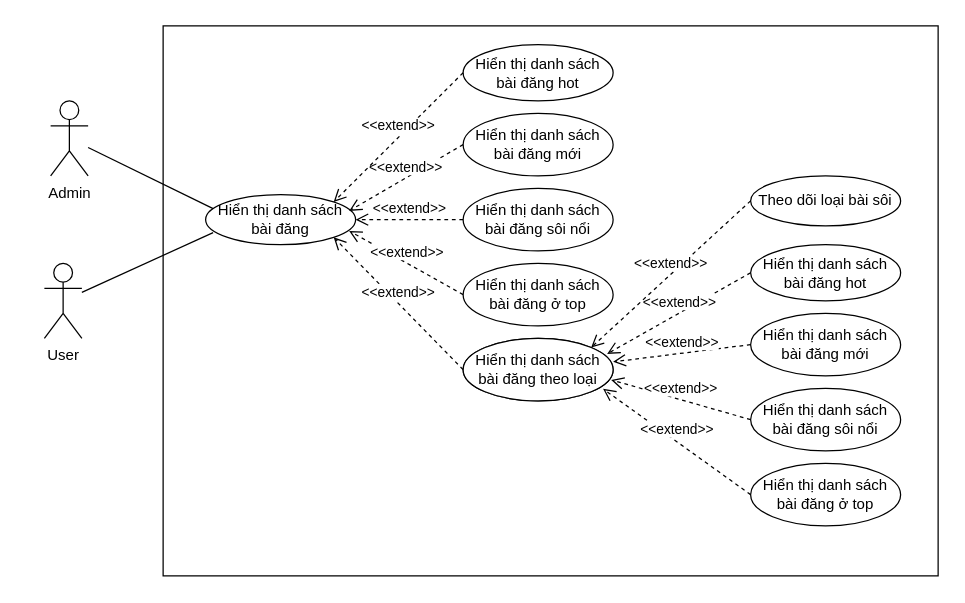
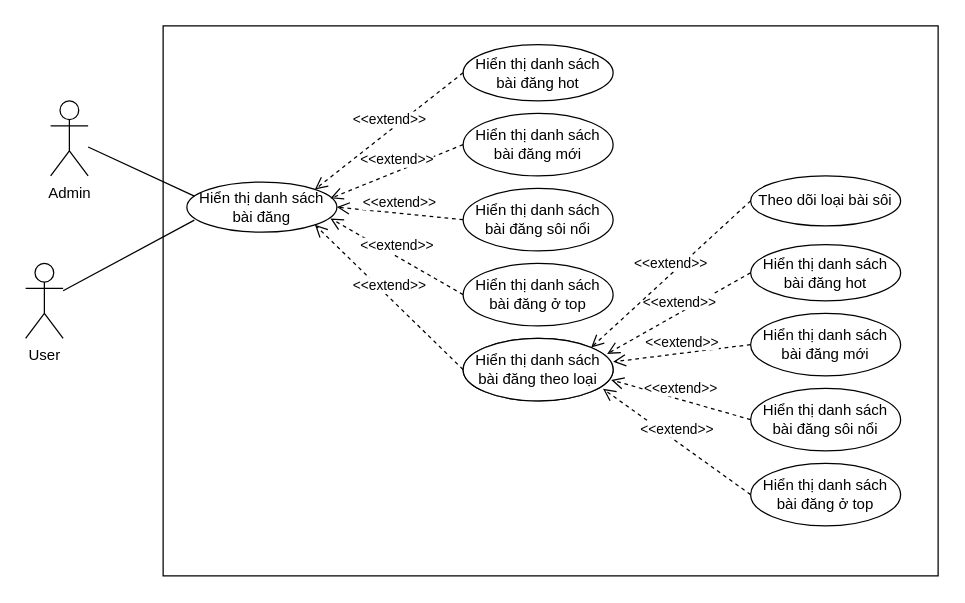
(281, 219) -> (262, 207)
(63, 301) -> (44, 301)
